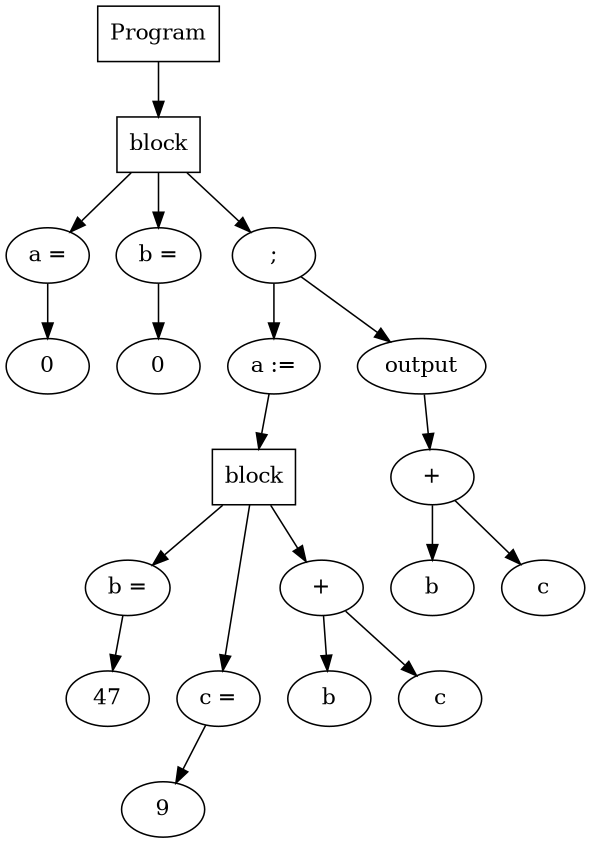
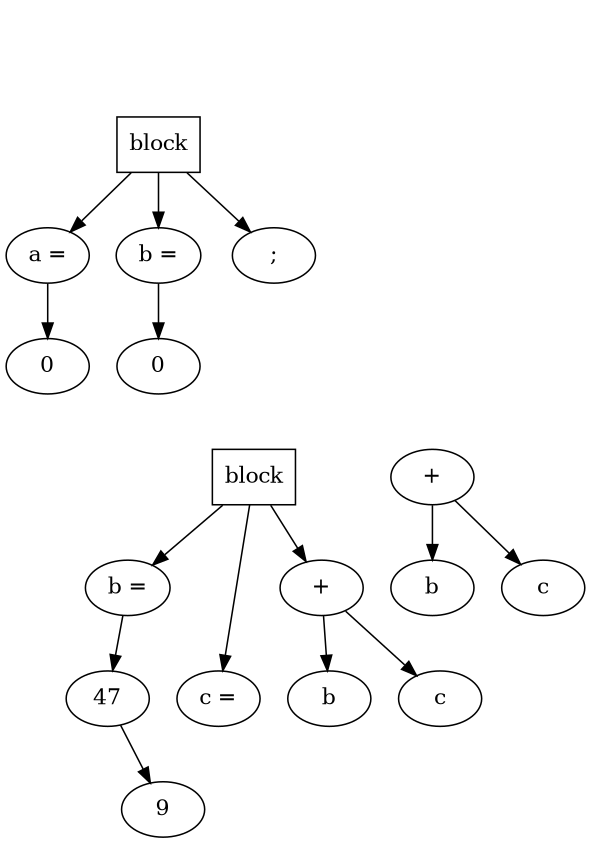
(159, 34) -> none
(274, 366) -> none
(422, 366) -> none
(194, 747) -> (132, 747)
